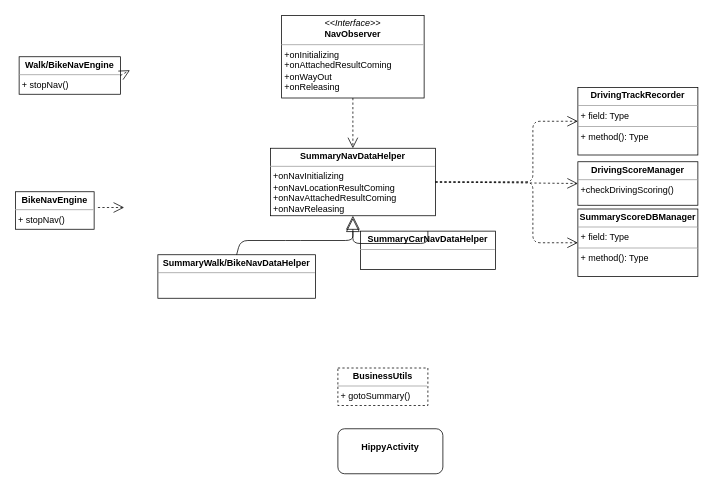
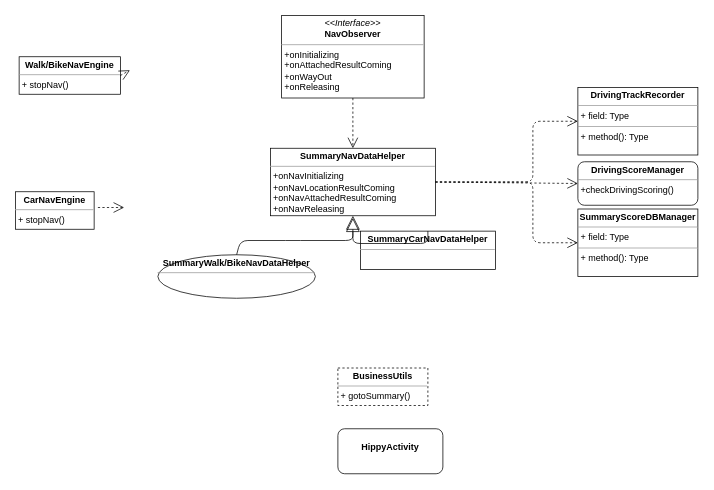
(638, 183) -> (638, 183)
(46, 202) -> (44, 202)
(237, 276) -> (237, 276)
